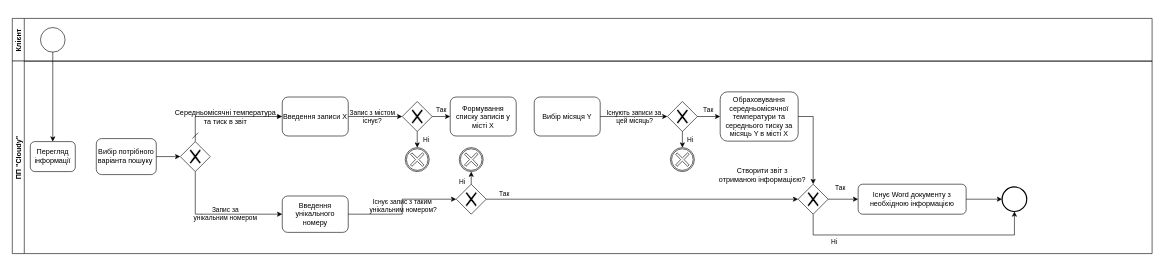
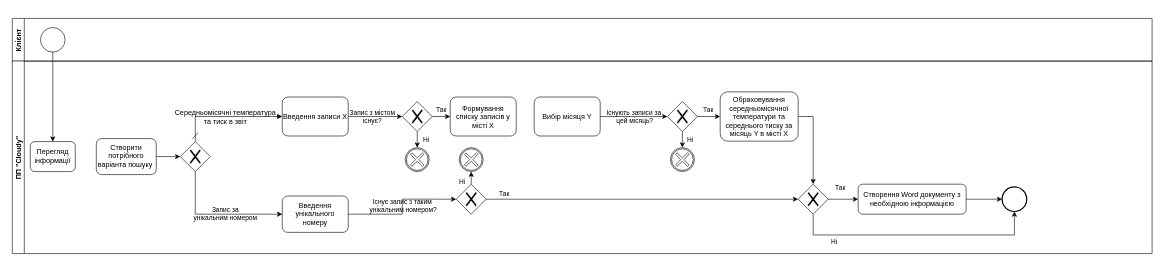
(126, 156) -> (126, 156)
(762, 175) -> none
(912, 199) -> (912, 199)
